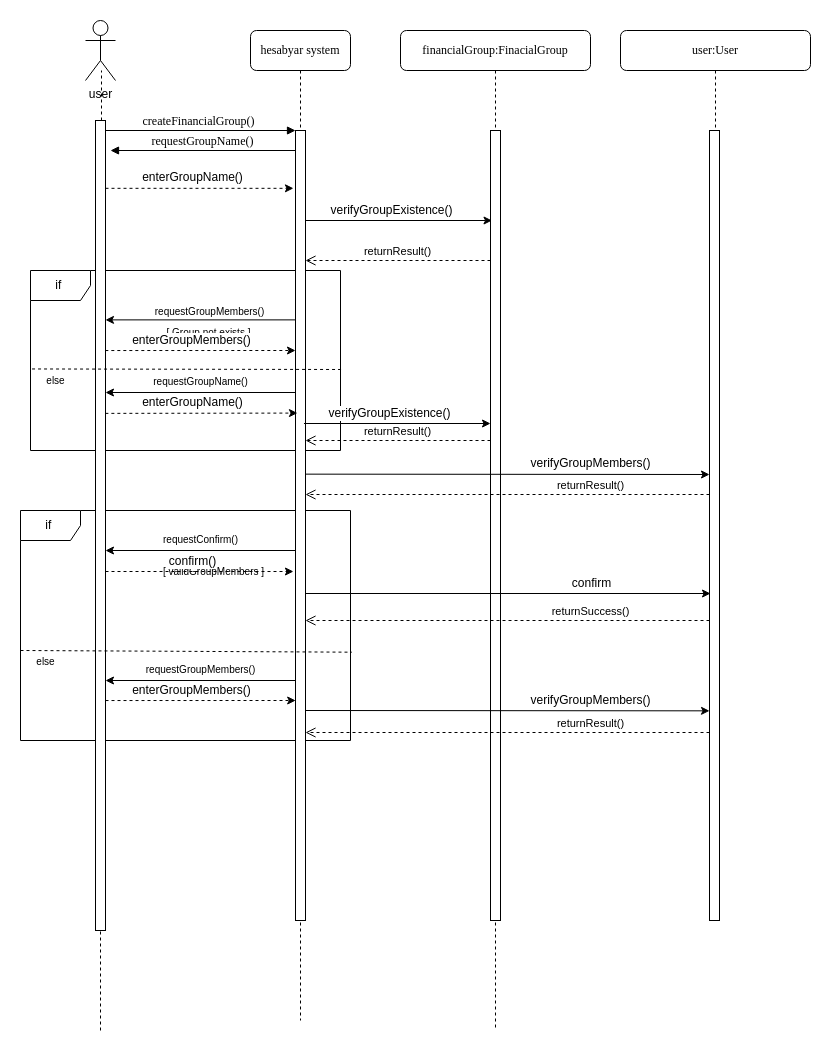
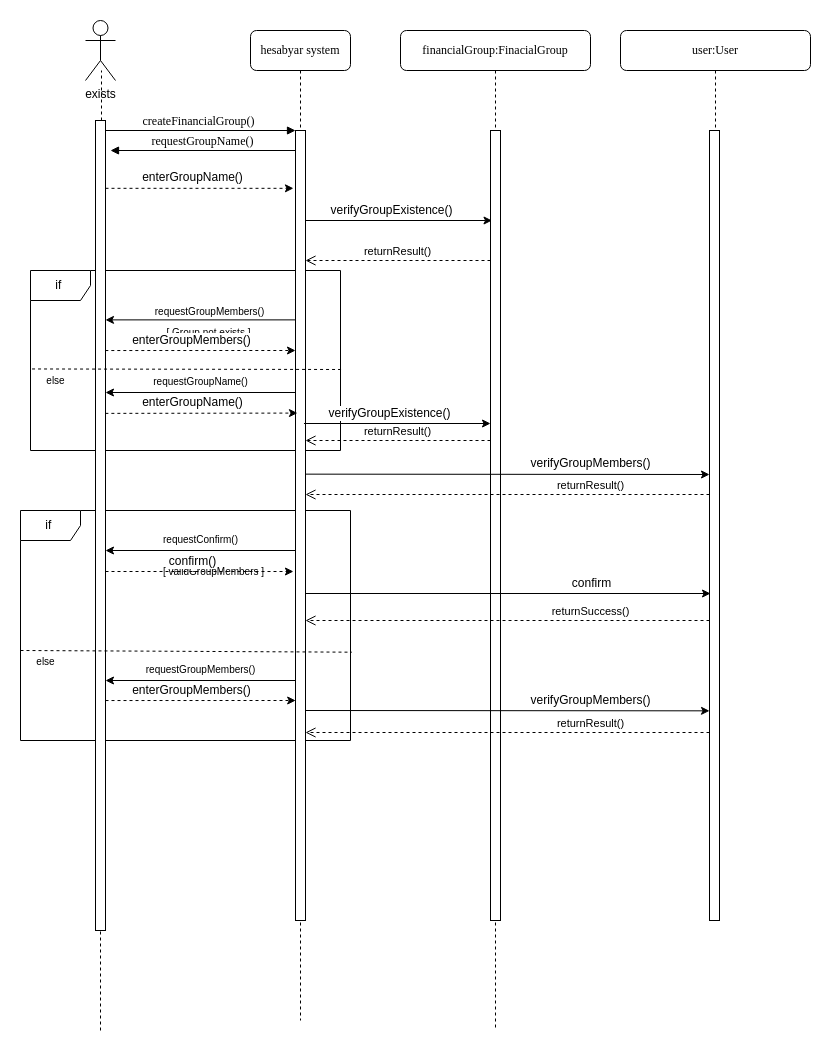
(101, 95) -> (101, 95)
